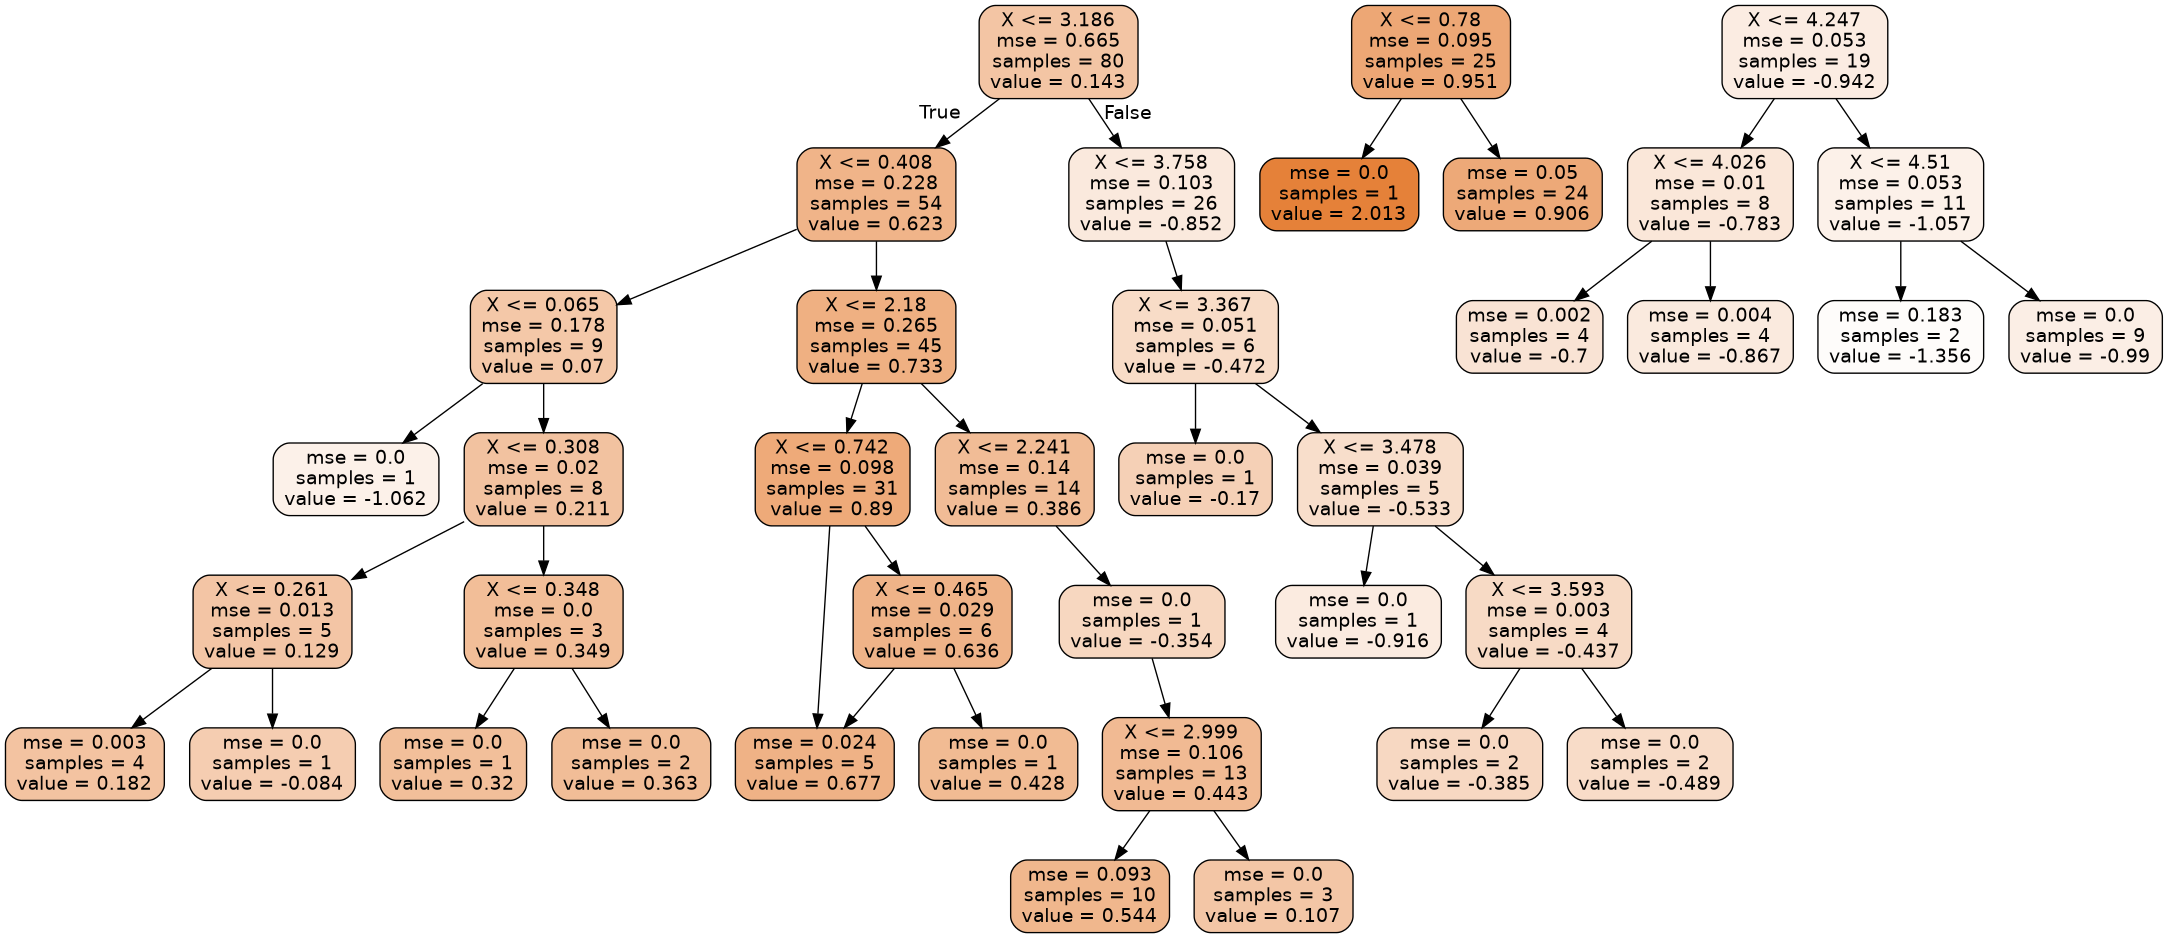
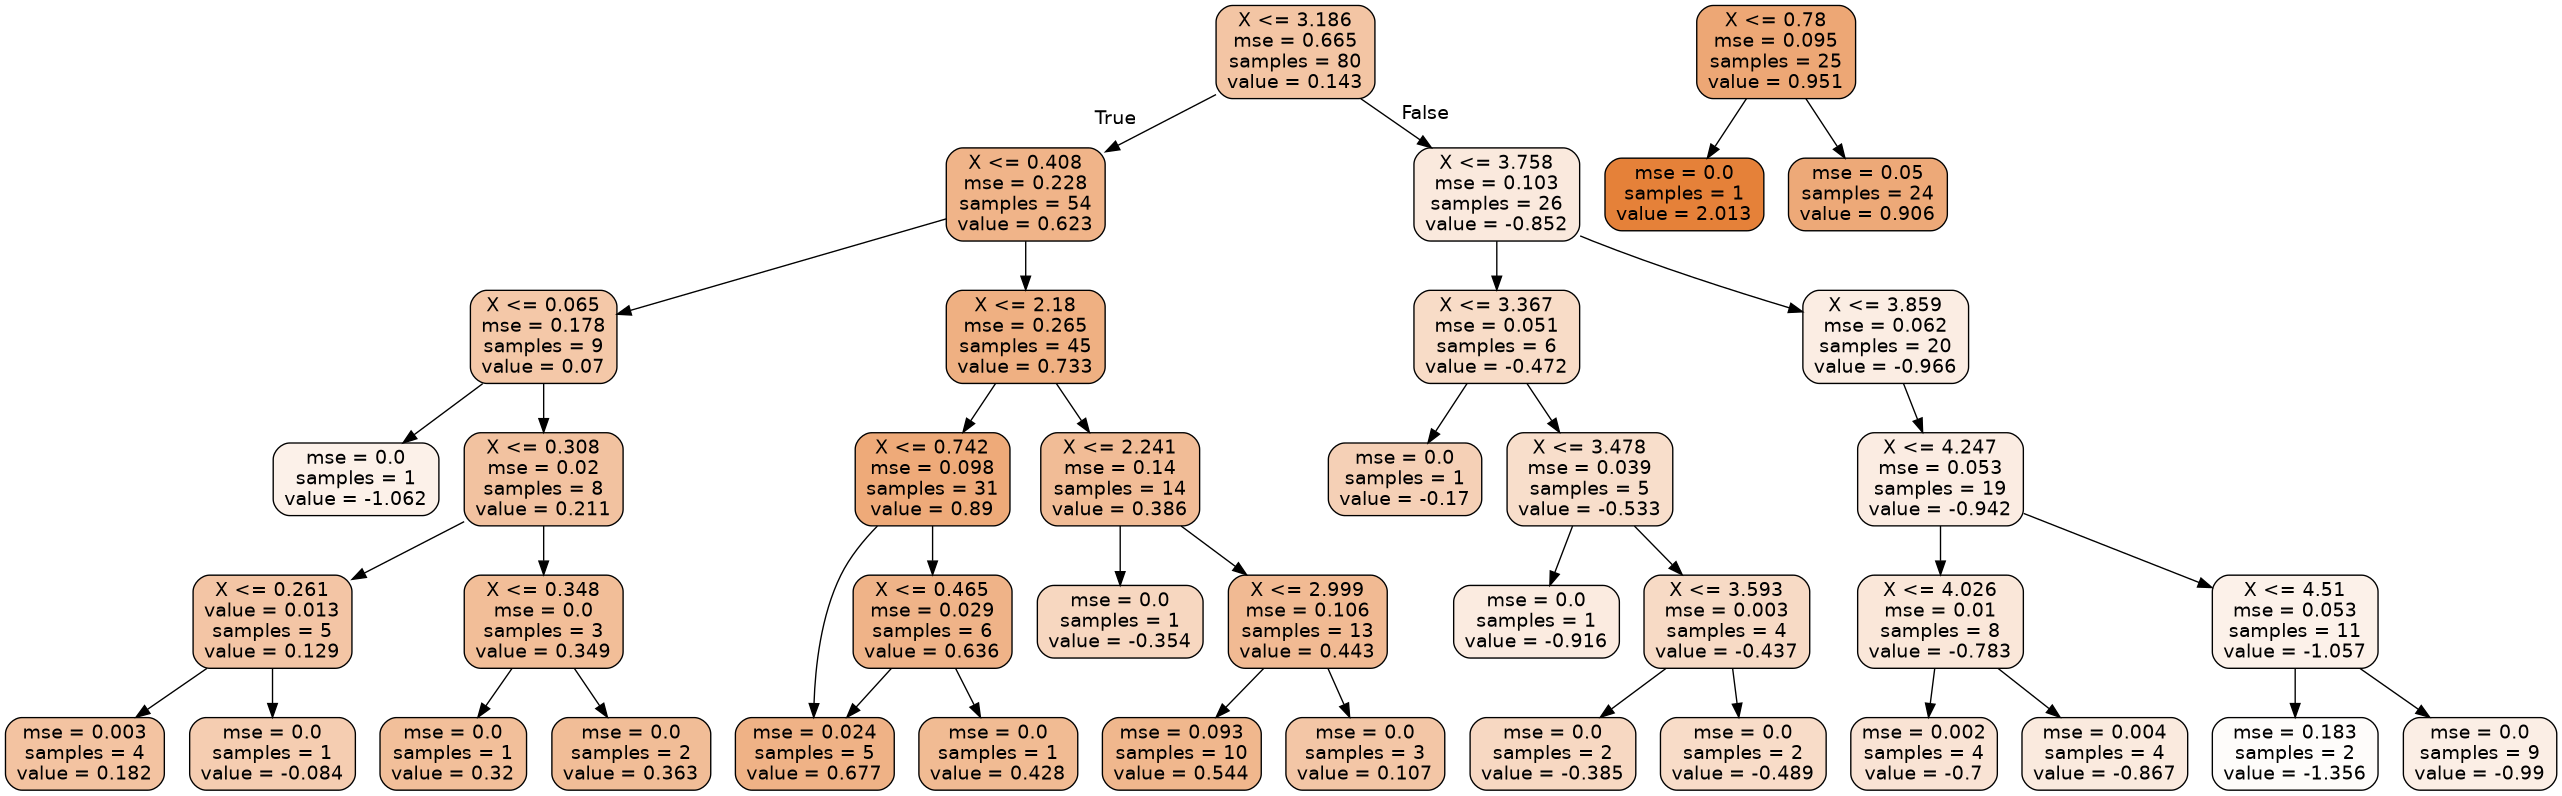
none -> (1886, 337)
(273, 622) -> (273, 622)
(1159, 681) -> (1208, 546)
